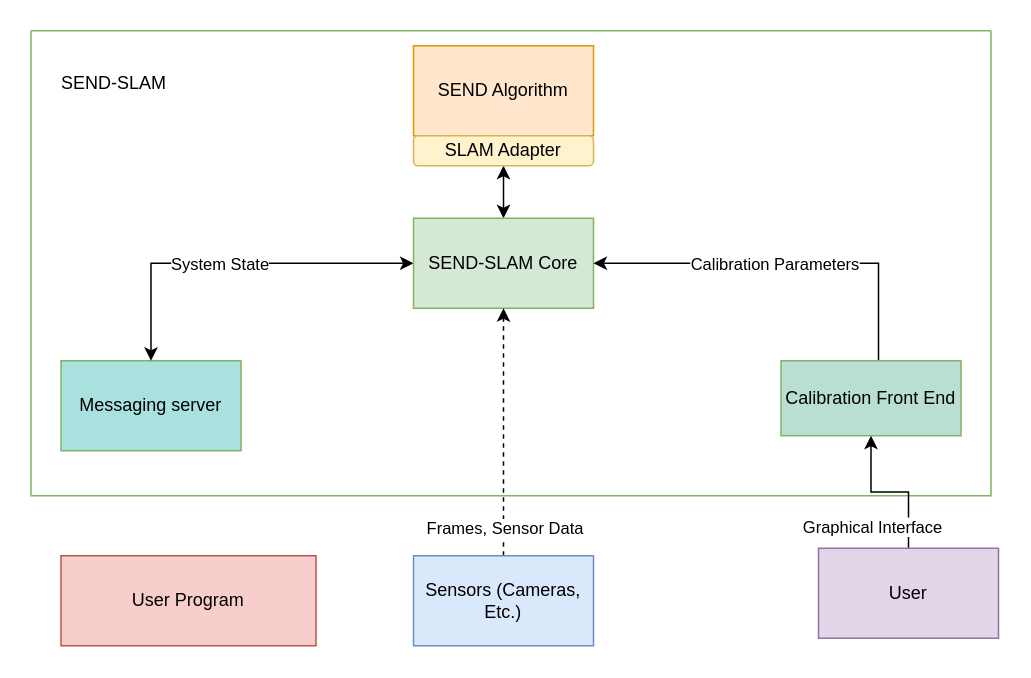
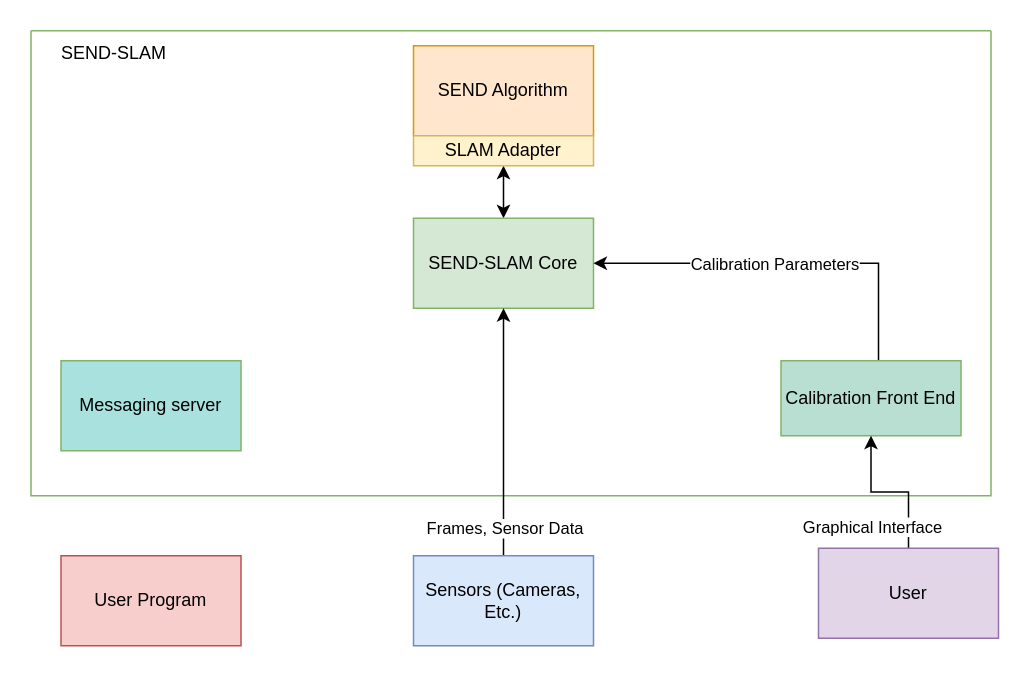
(113, 83) -> (113, 53)
(503, 151) -> (503, 151)
(234, 263) -> none
(503, 419) -> (503, 419)
(188, 601) -> (151, 601)
